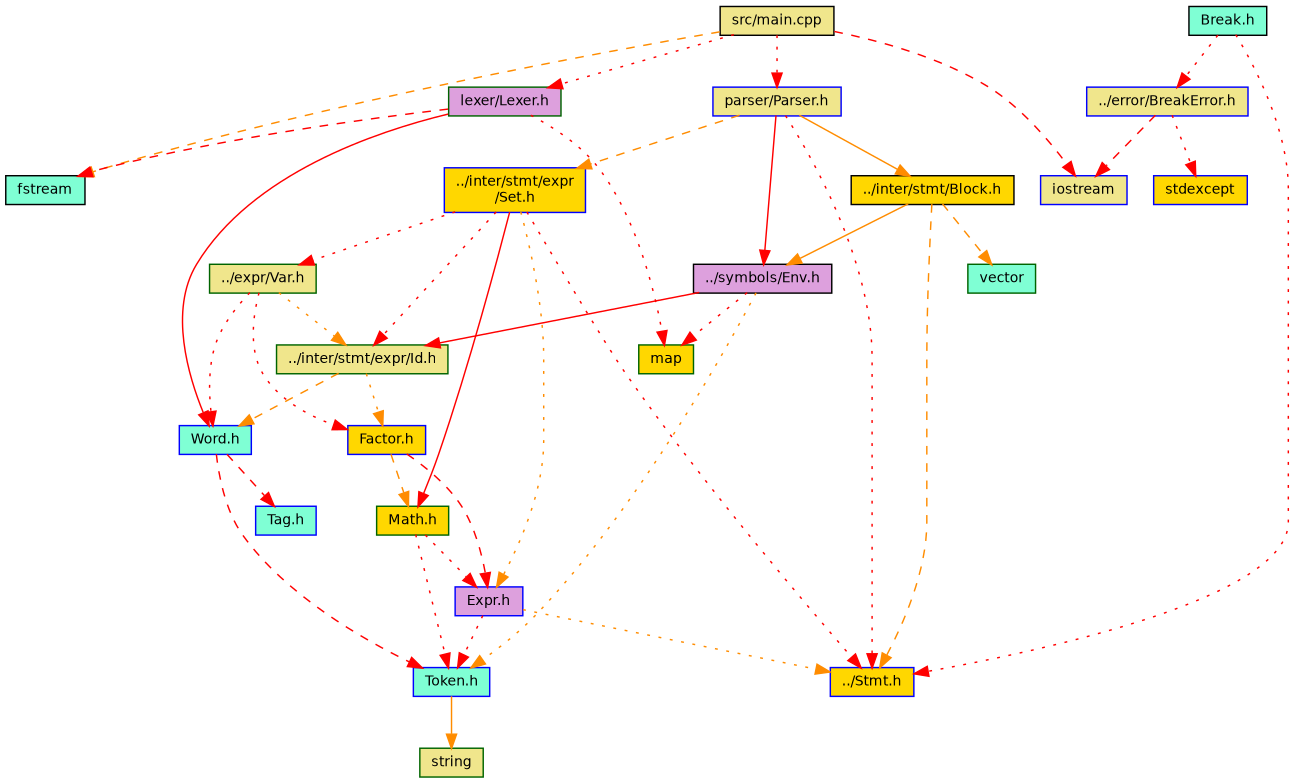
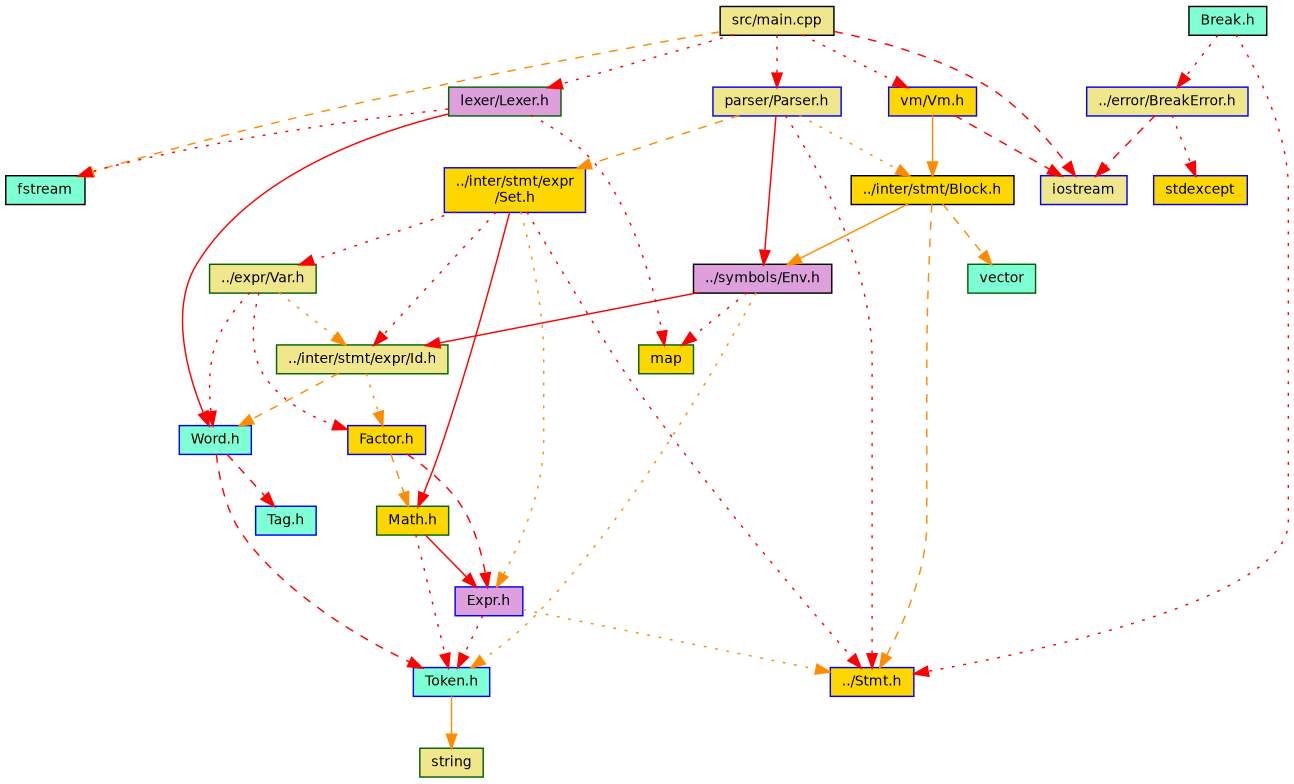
none -> (933, 102)
(269, 135) -> (269, 135)
(848, 142) -> (848, 142)
(446, 556) -> (446, 556)
